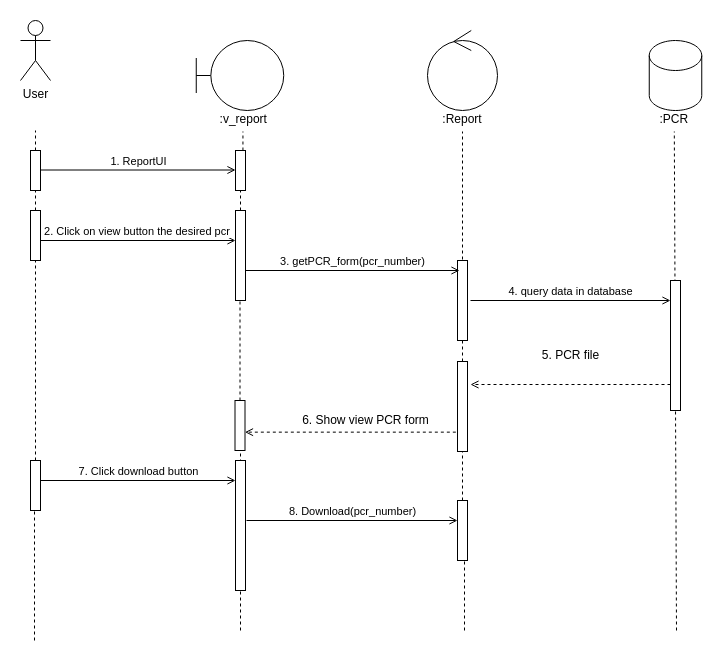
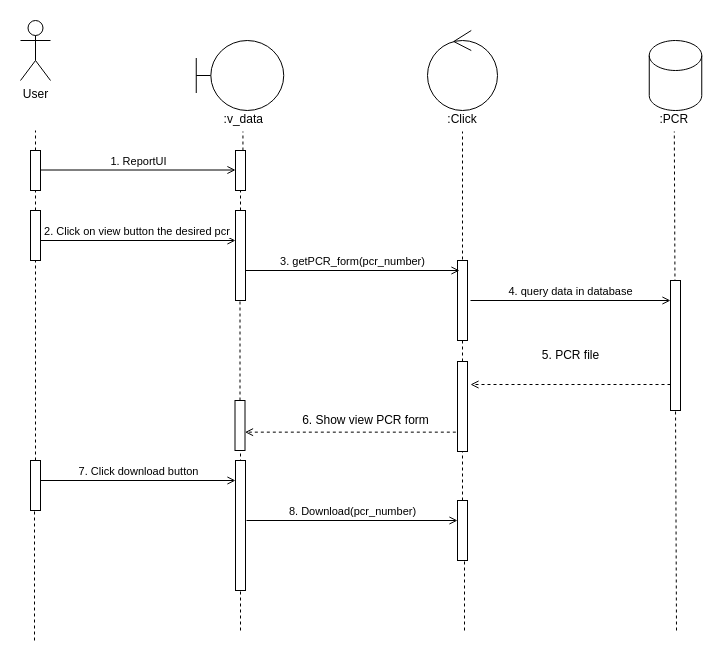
(243, 119) -> (243, 119)
(462, 119) -> (462, 119)
